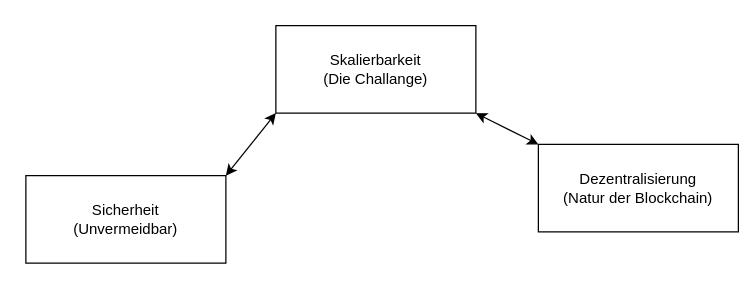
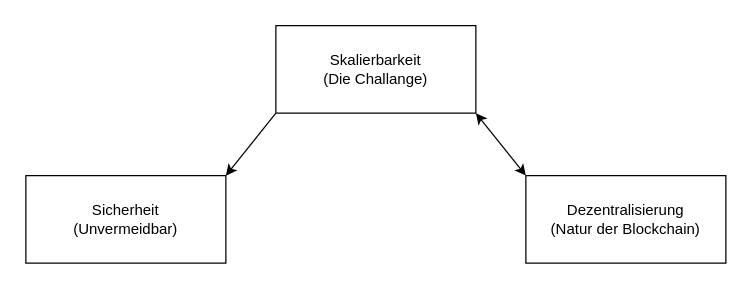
(269, 121) -> (272, 118)
(638, 188) -> (626, 219)
